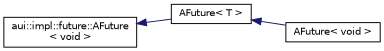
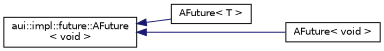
(273, 23) -> (216, 32)
